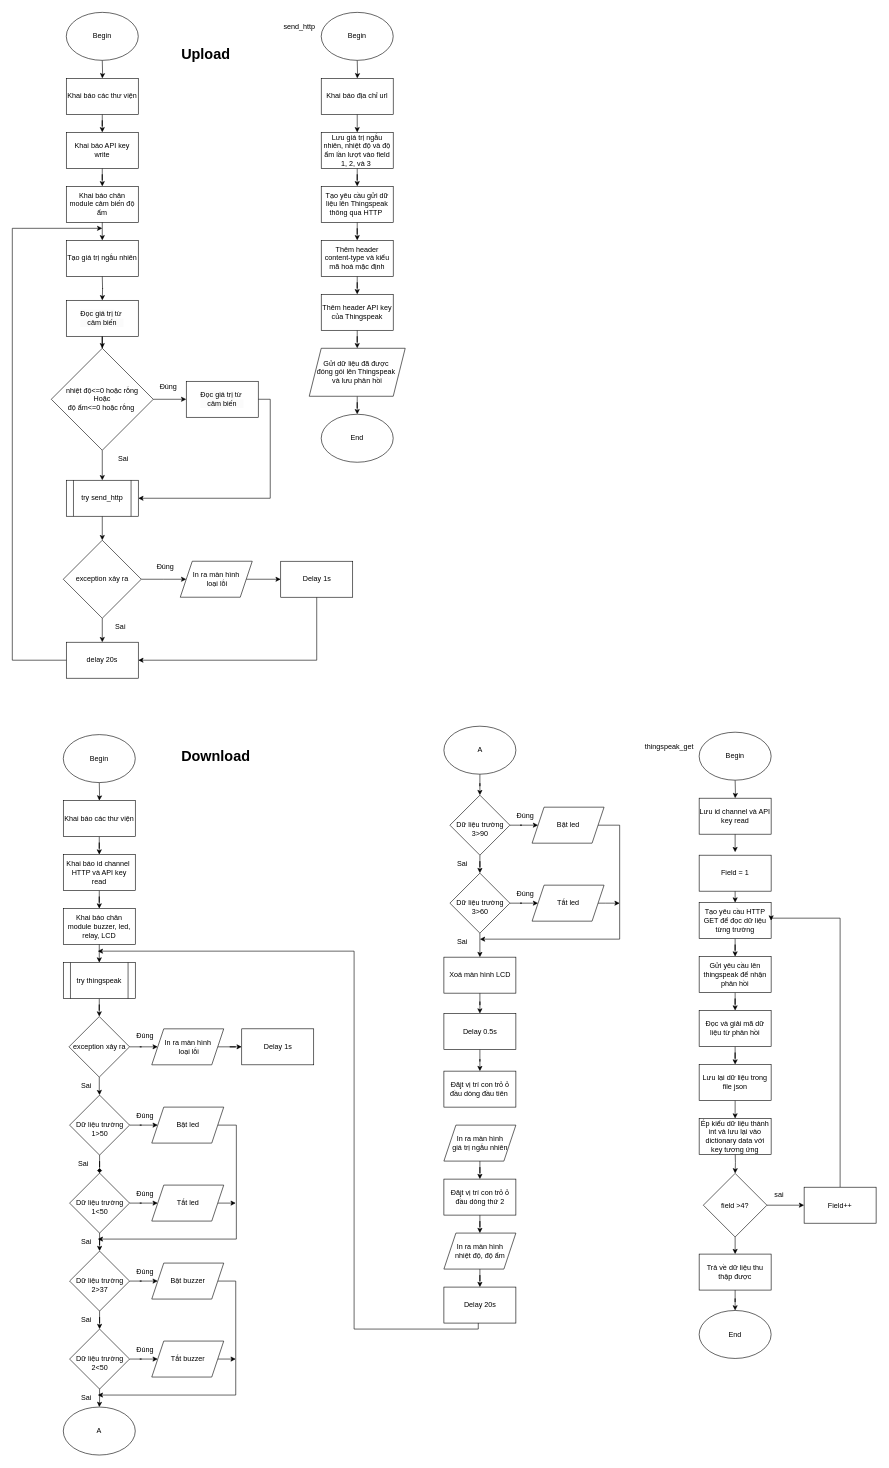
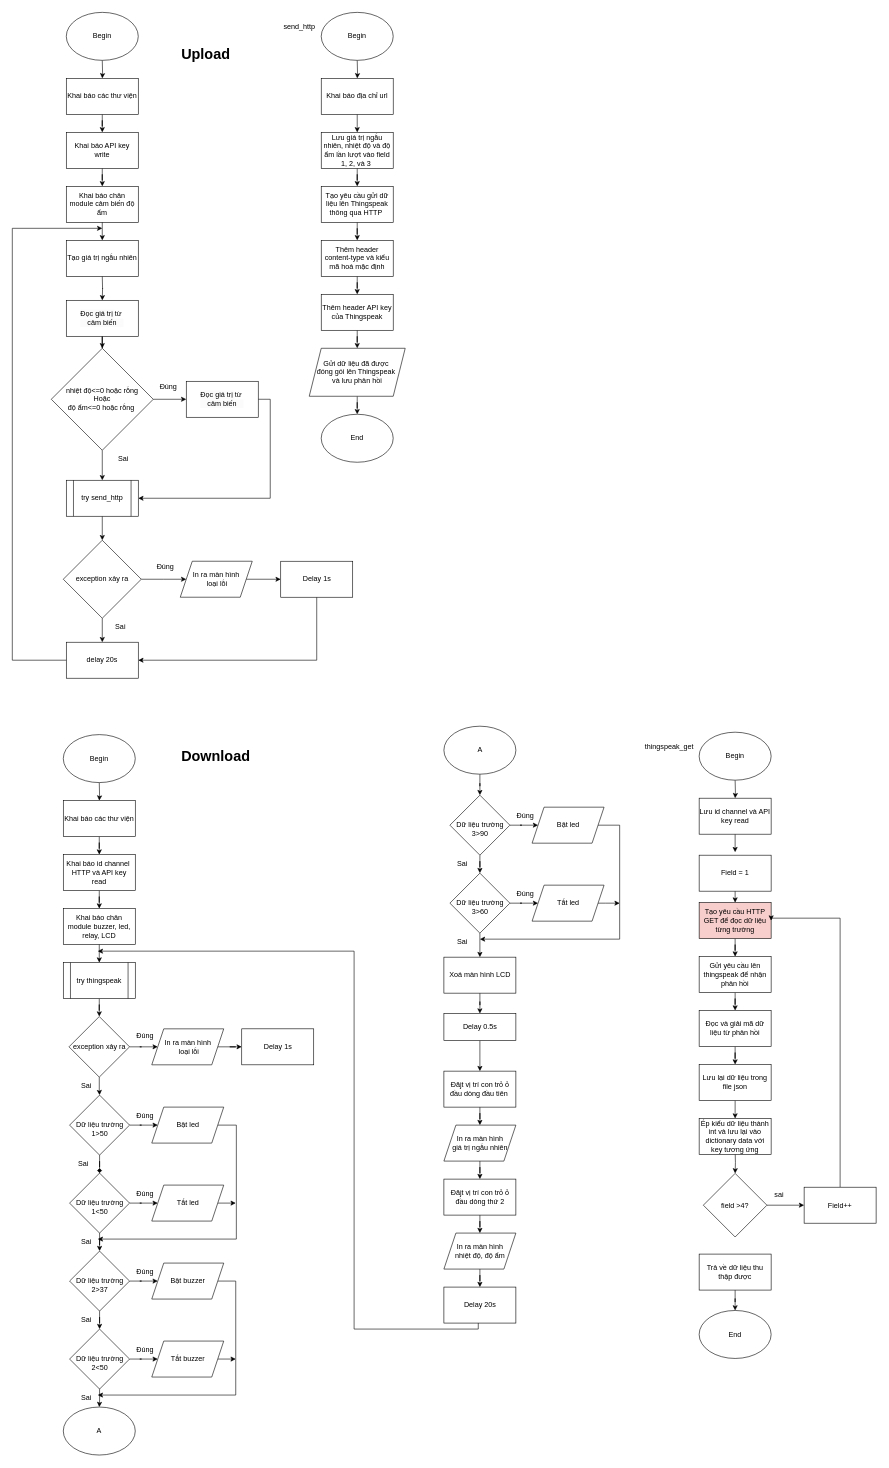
(735, 921) -> (735, 921)
(480, 1032) -> (480, 1027)
none -> (480, 1116)
(735, 1248) -> none
